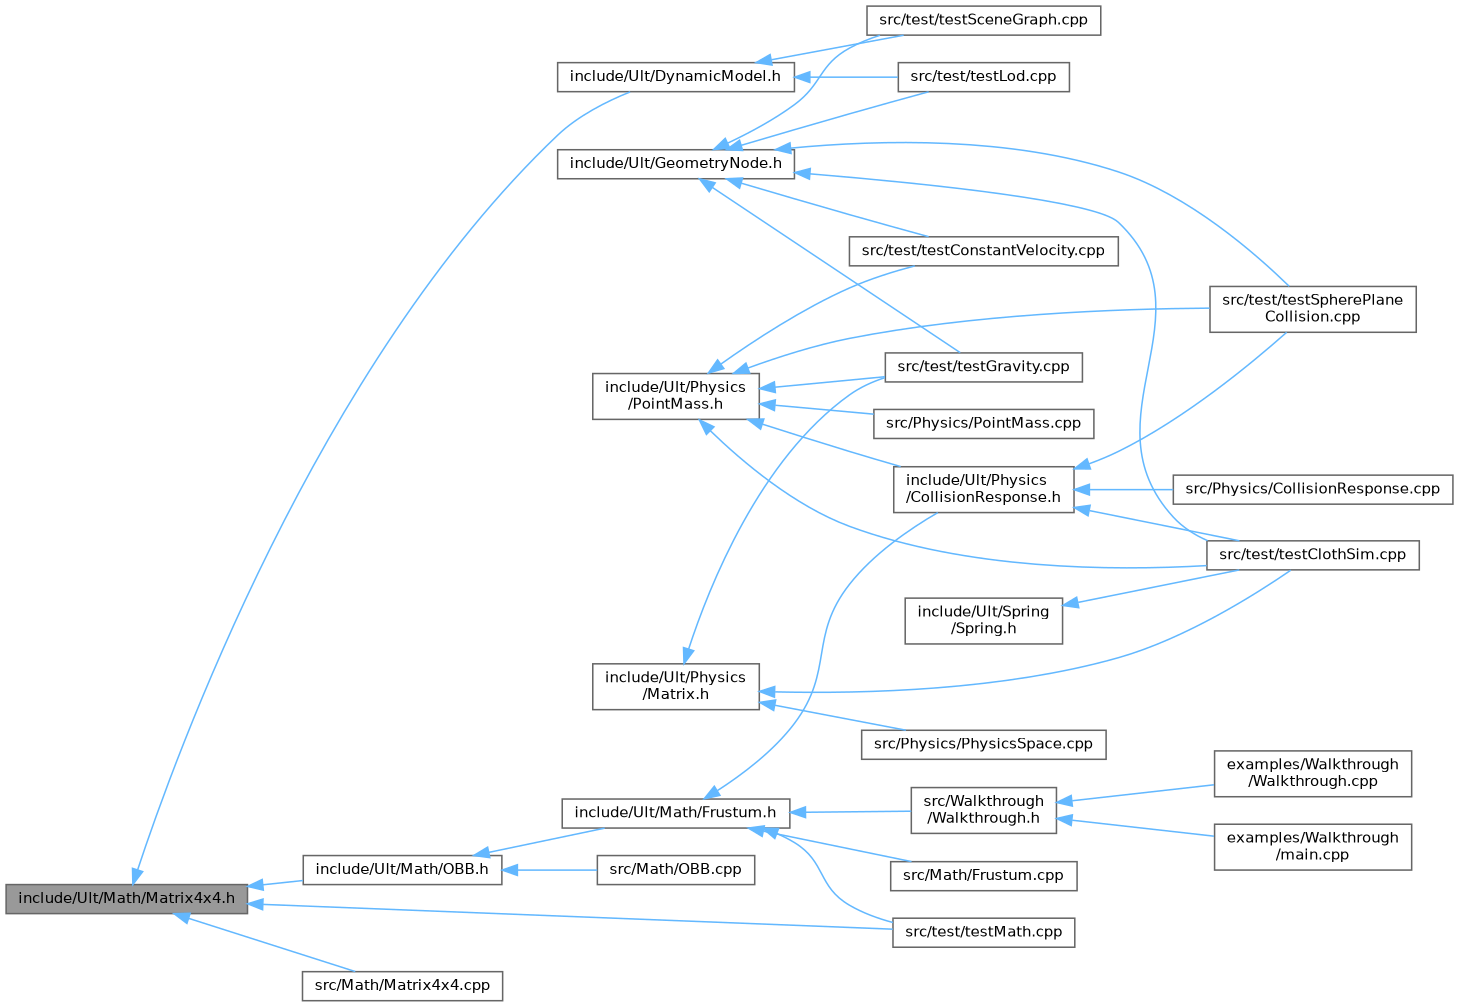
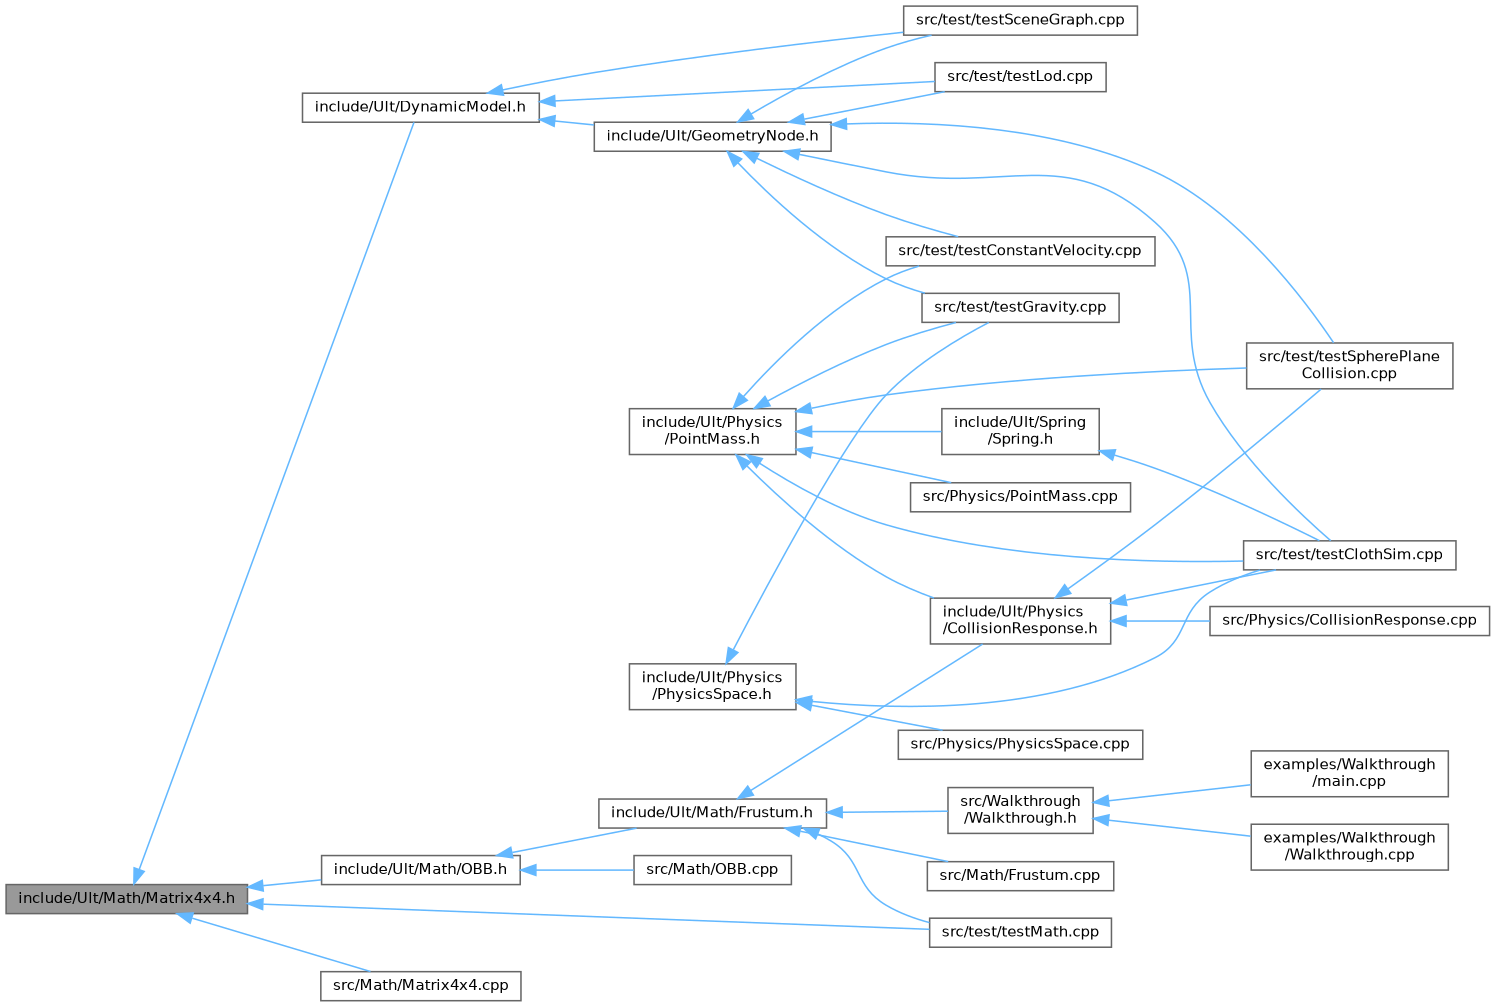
none -> (574, 123)
none -> (877, 432)
(676, 687) -> (713, 687)
